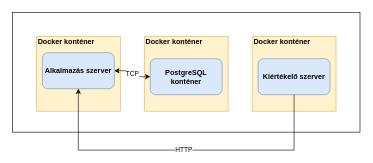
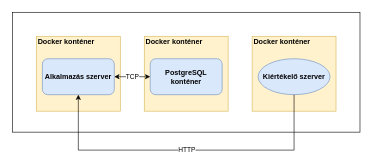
(78, 71) -> (78, 77)
(294, 77) -> (294, 77)
